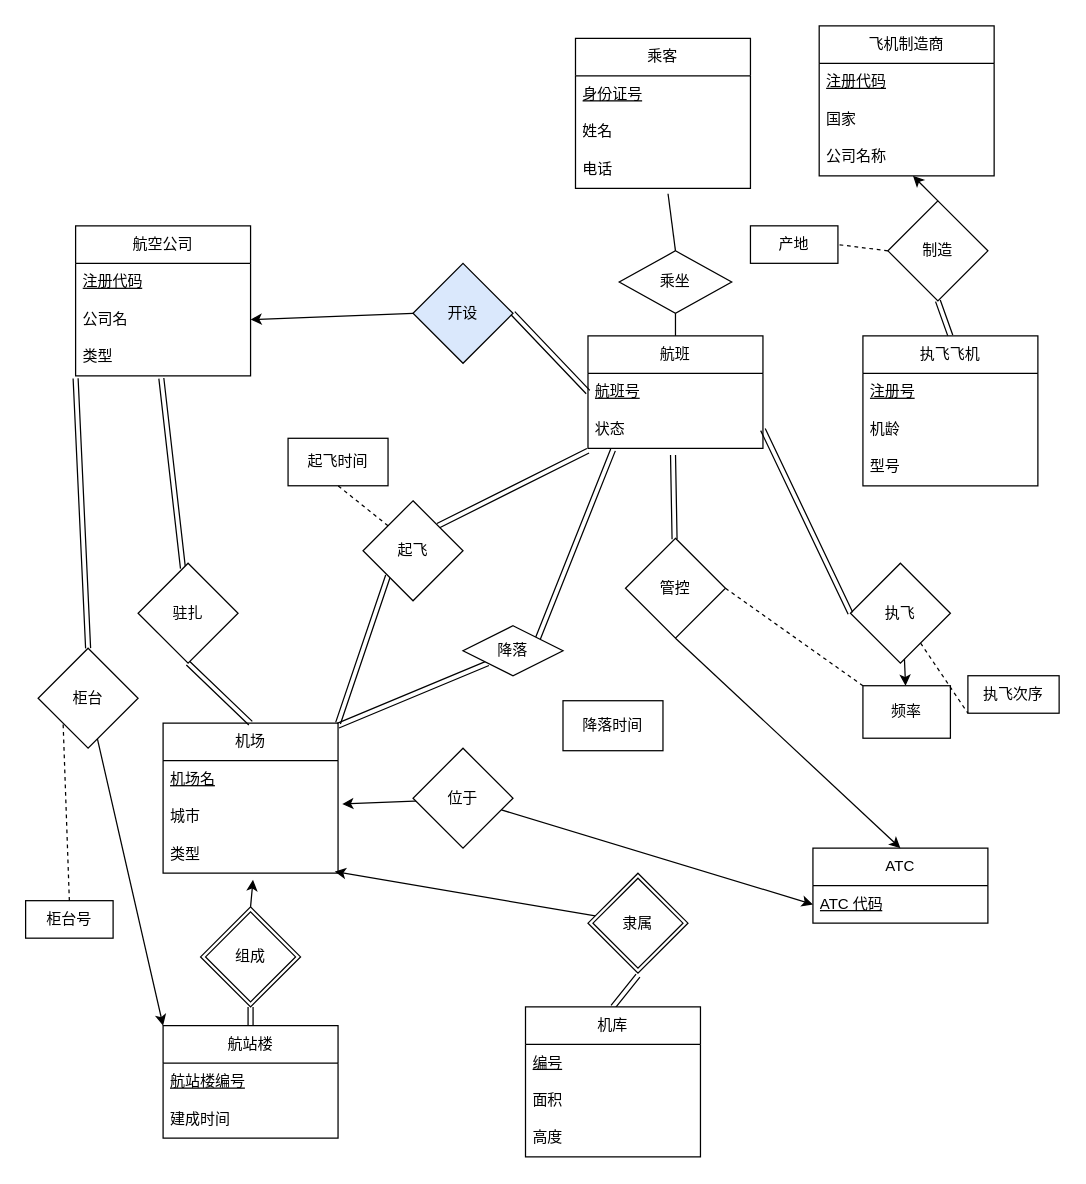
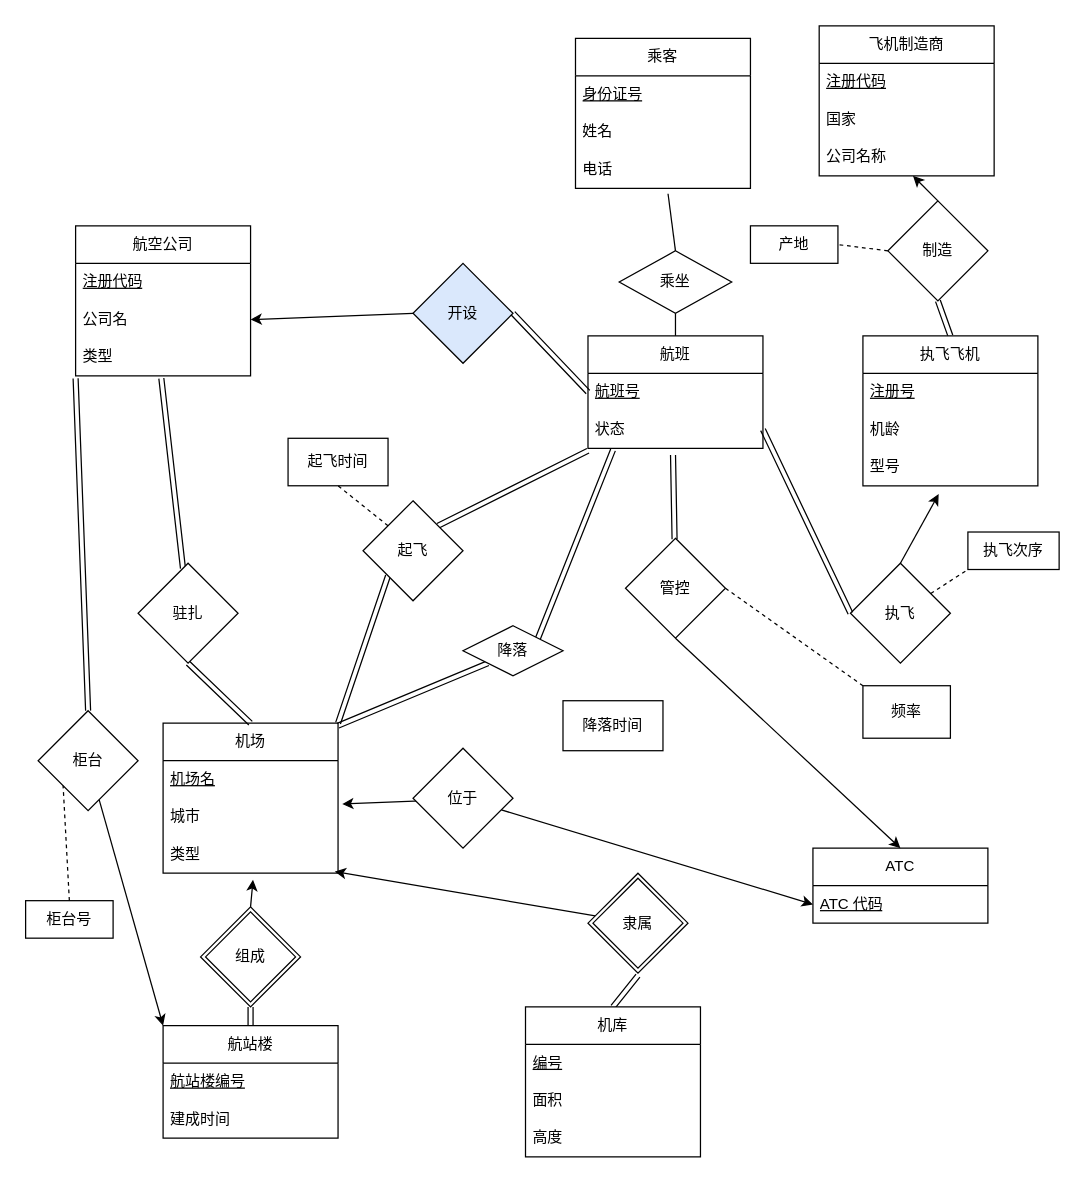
(905, 668) -> (918, 532)
(1014, 694) -> (1014, 551)
(88, 698) -> (88, 761)
